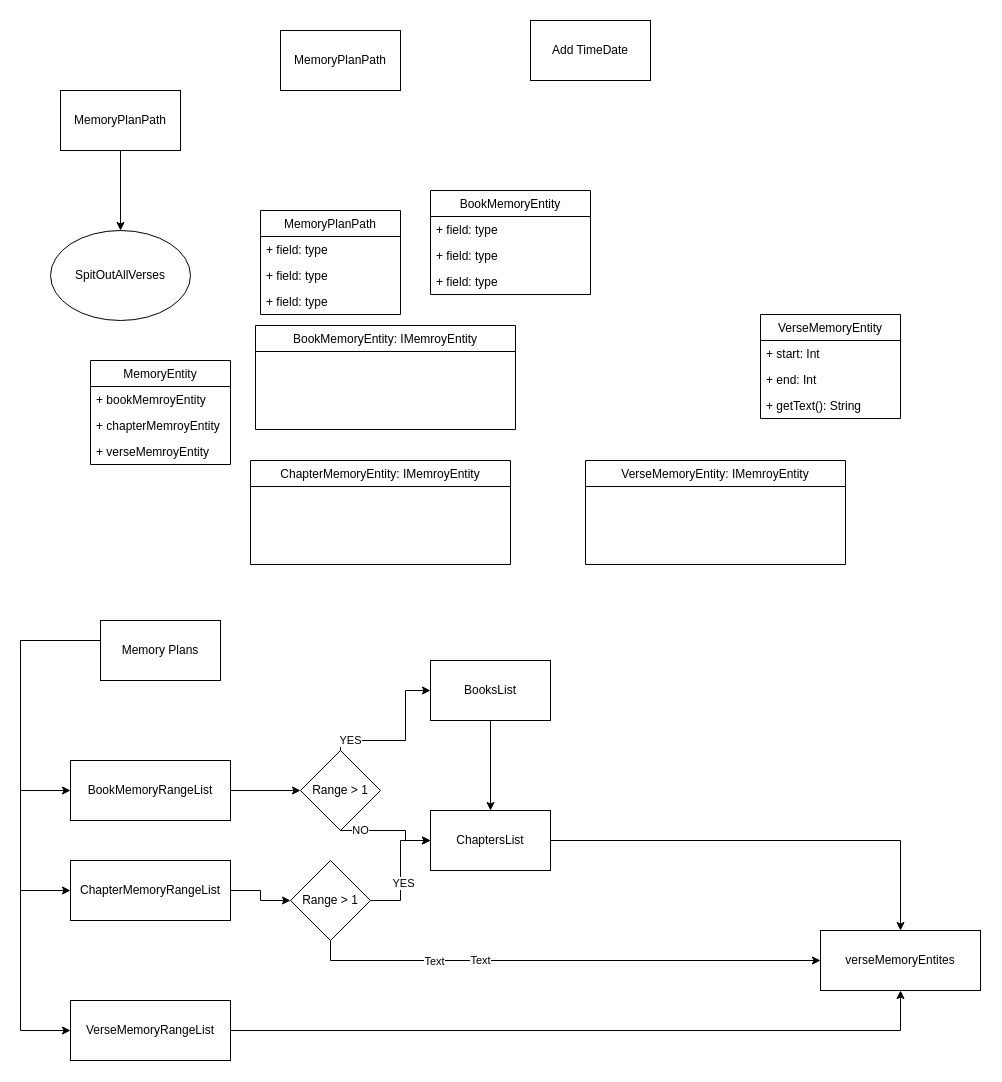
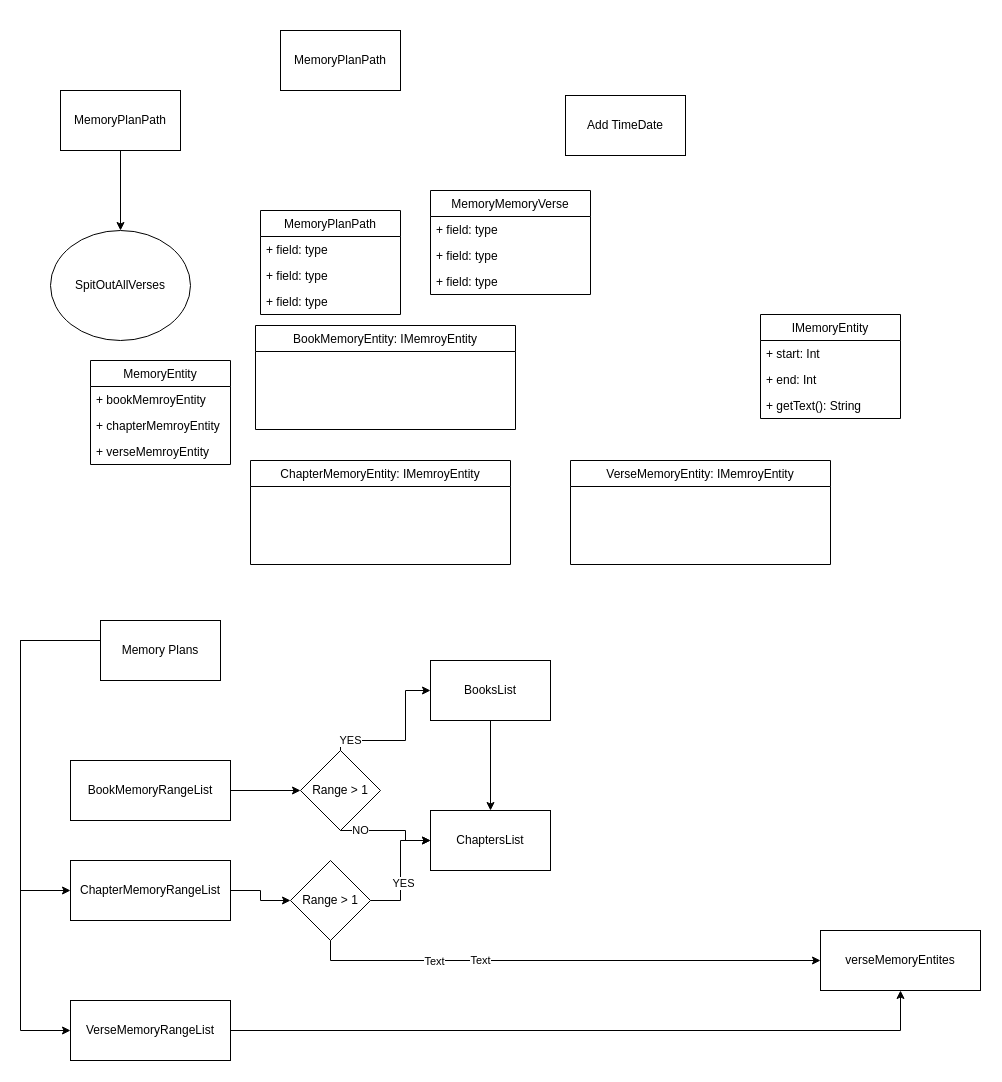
(591, 51) -> (626, 126)
(510, 204) -> (510, 204)
(121, 276) -> (121, 286)
(830, 328) -> (830, 328)
(716, 513) -> (701, 513)
(43, 791) -> none
(767, 841) -> none
